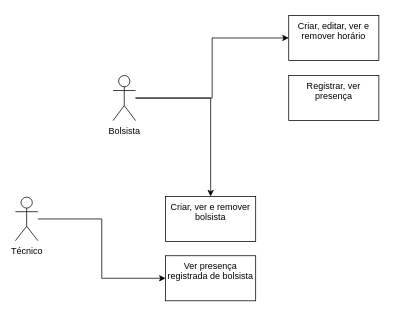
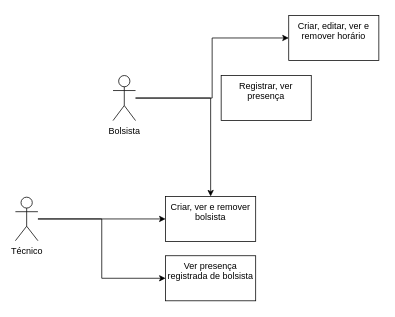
(333, 98) -> (266, 98)
none -> (159, 219)
